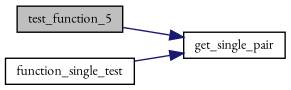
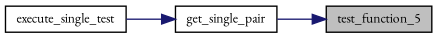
(146, 31) -> (295, 19)
(70, 71) -> (66, 19)
